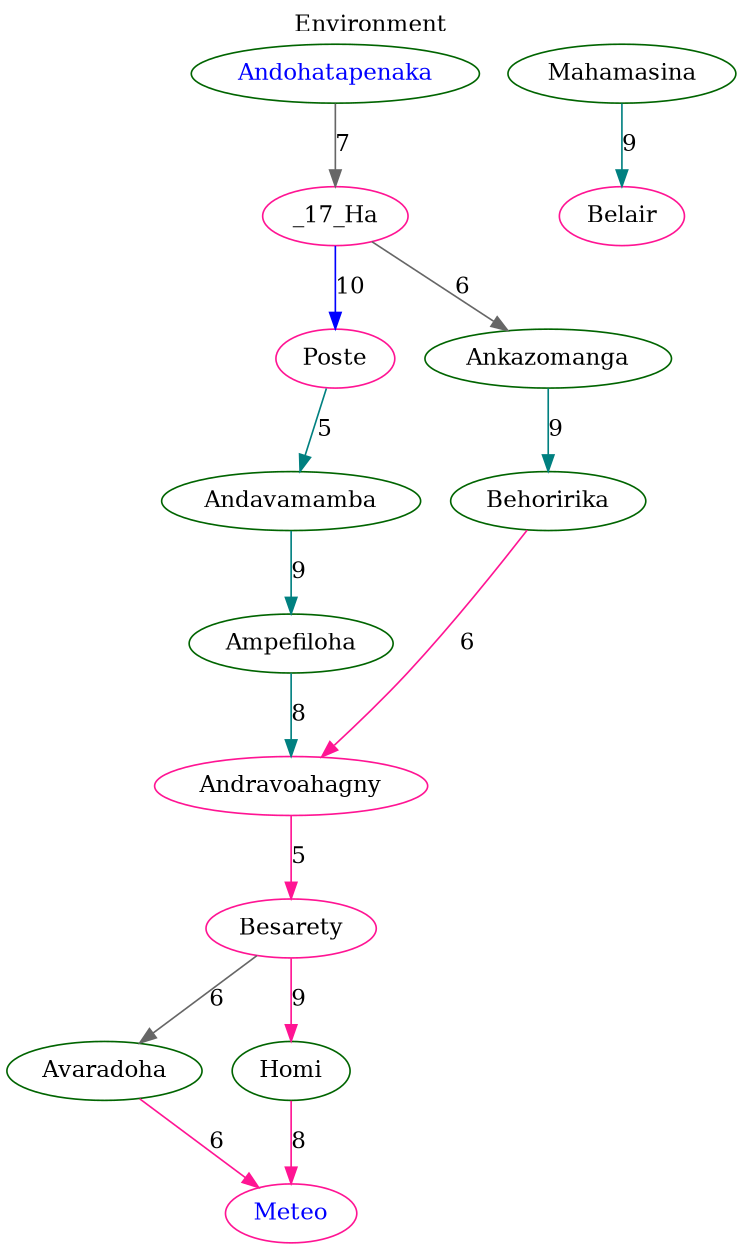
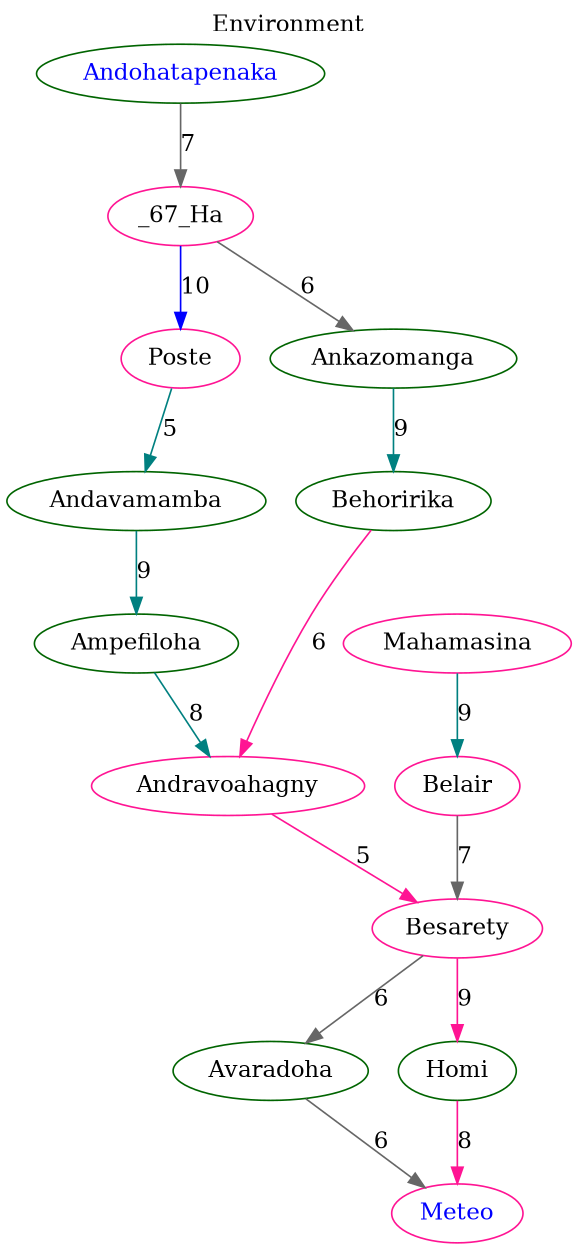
(622, 74) -> (457, 644)
(335, 216) -> (181, 216)
none -> (457, 849)
(192, 1138) -> (359, 1138)
